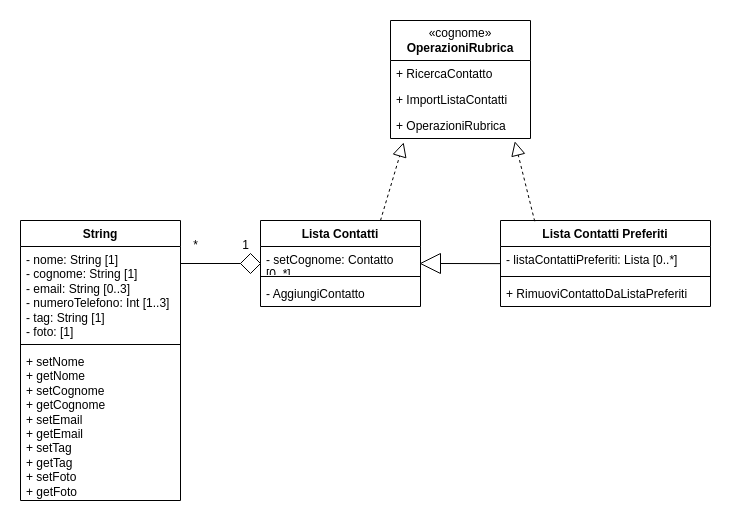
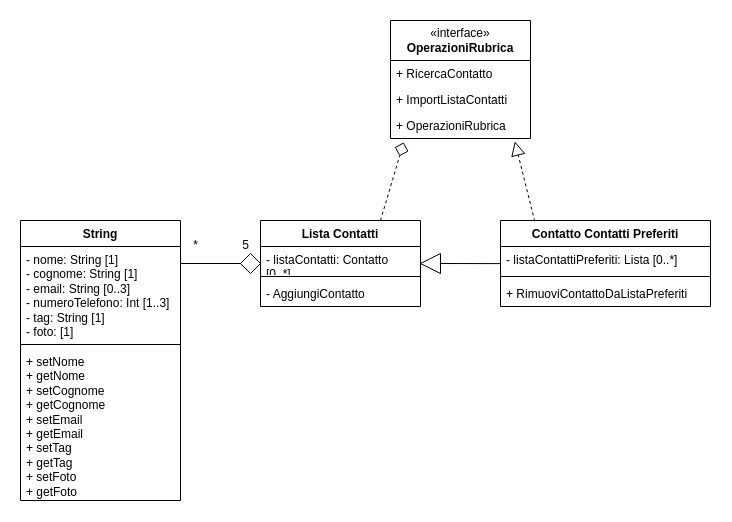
(461, 41) -> (461, 41)
(399, 157) -> (399, 157)
(606, 235) -> (606, 235)
(246, 246) -> (246, 246)
(342, 268) -> (342, 268)
